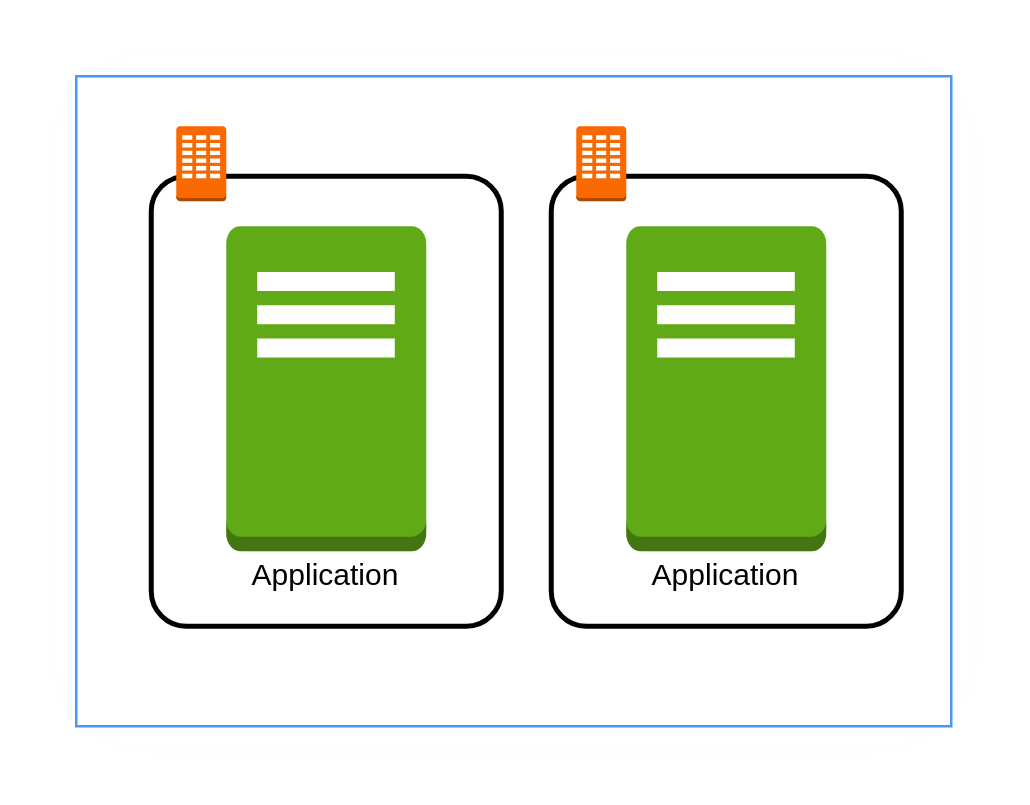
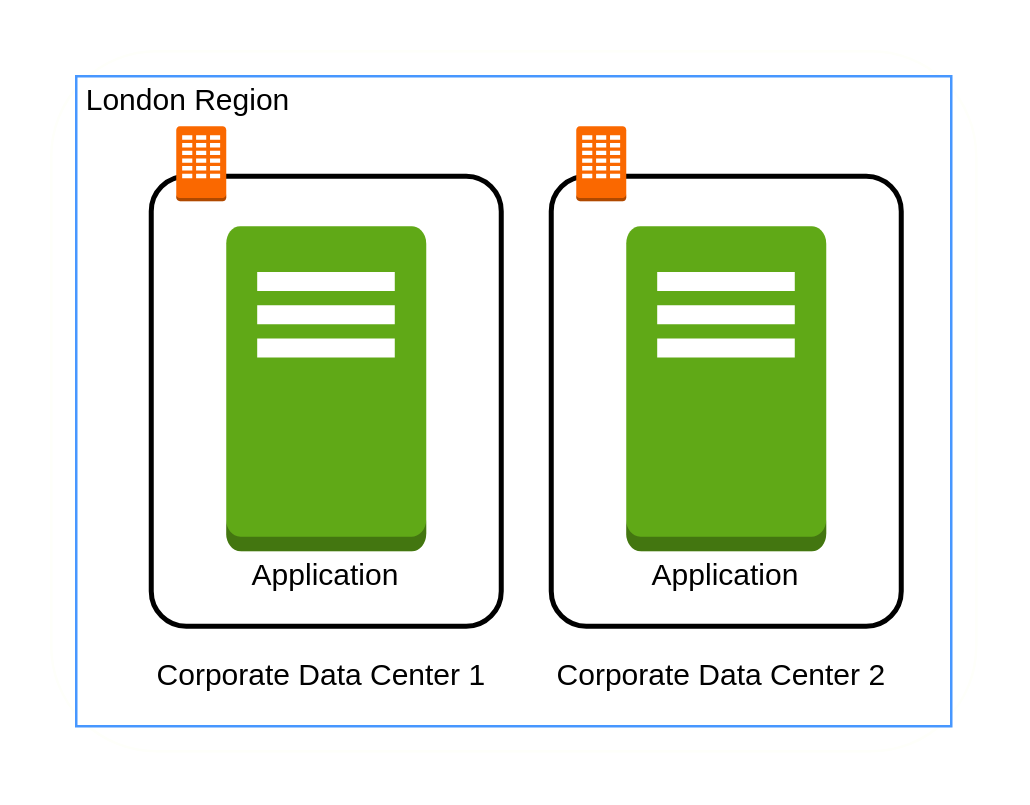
none -> (189, 101)
none -> (326, 676)
none -> (726, 676)
